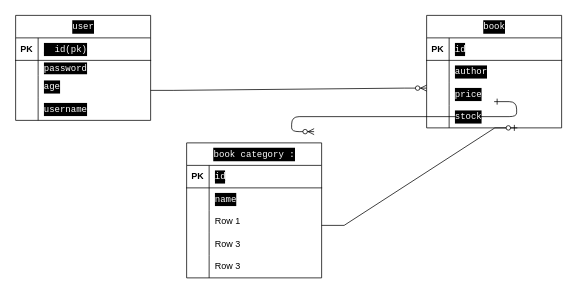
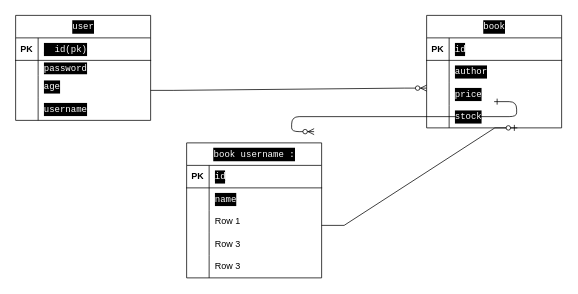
(254, 154) -> (254, 154)
